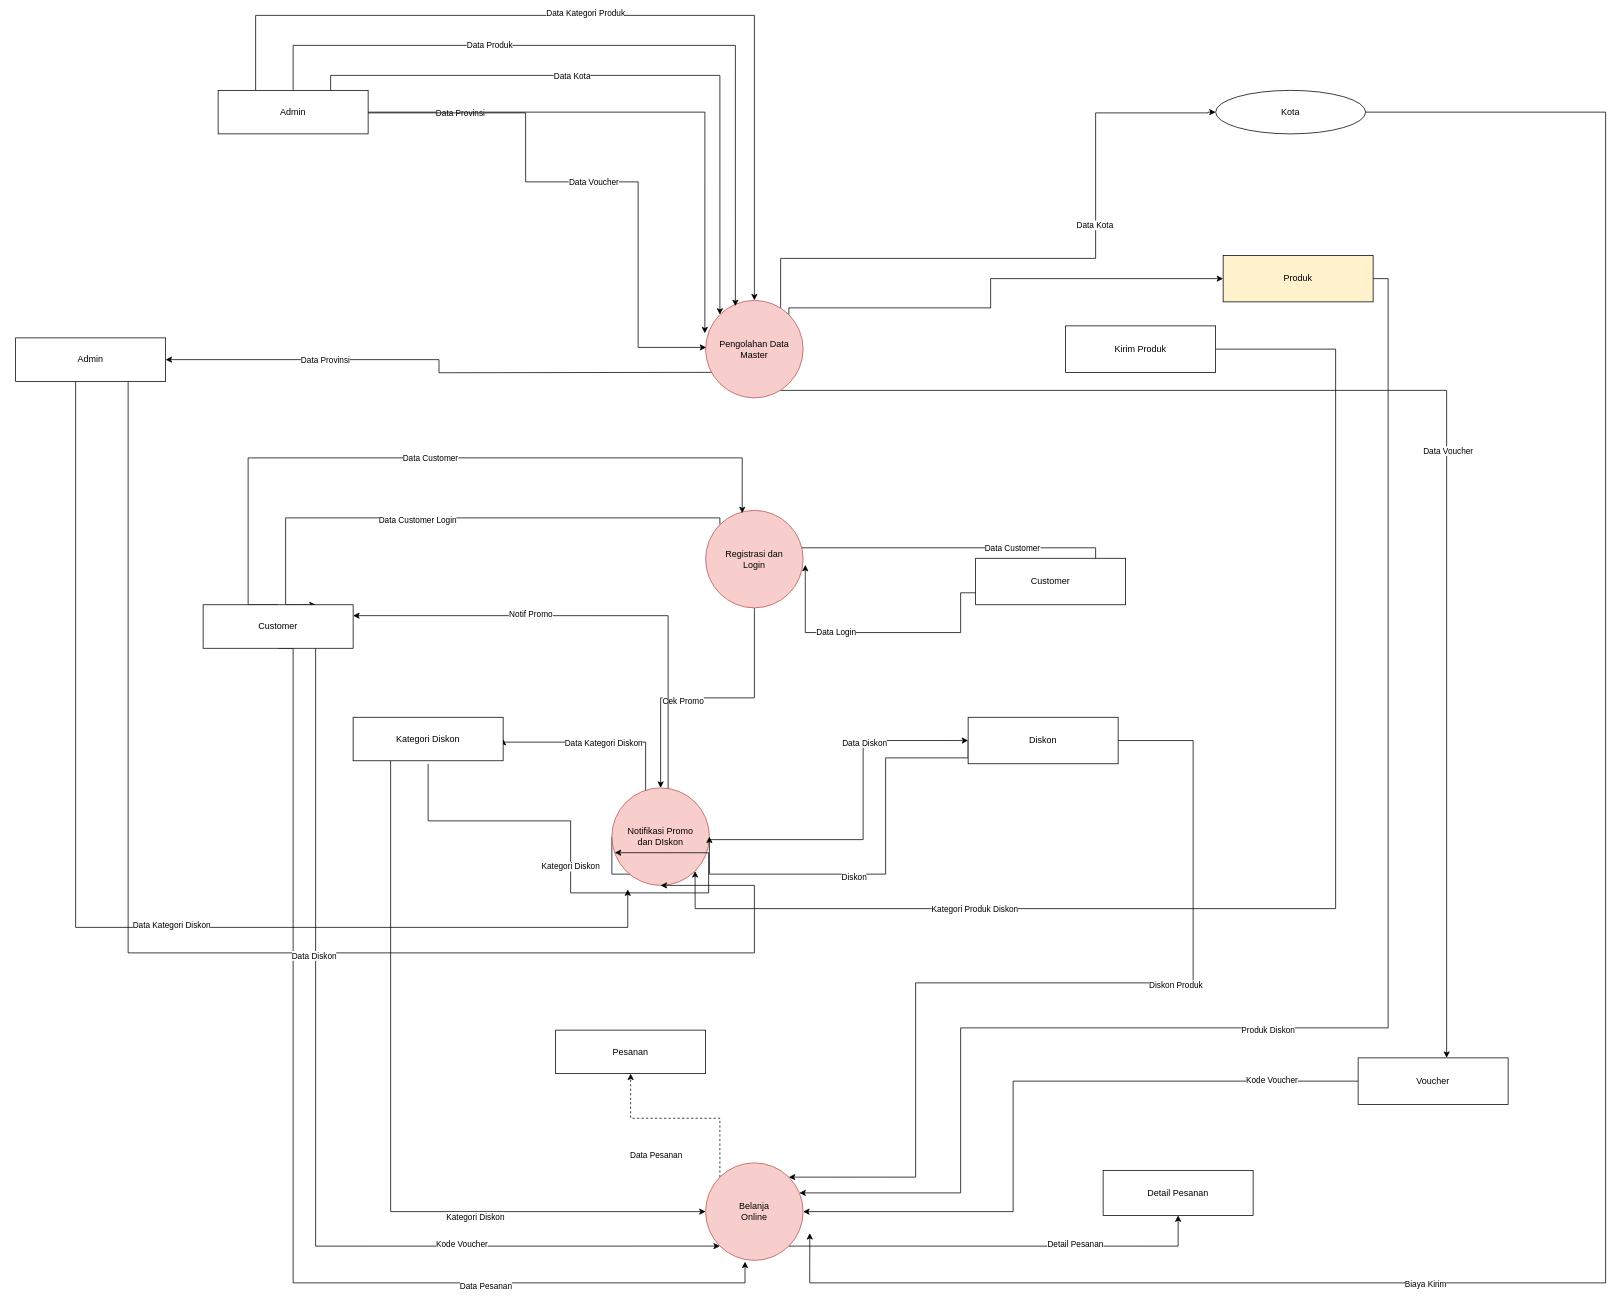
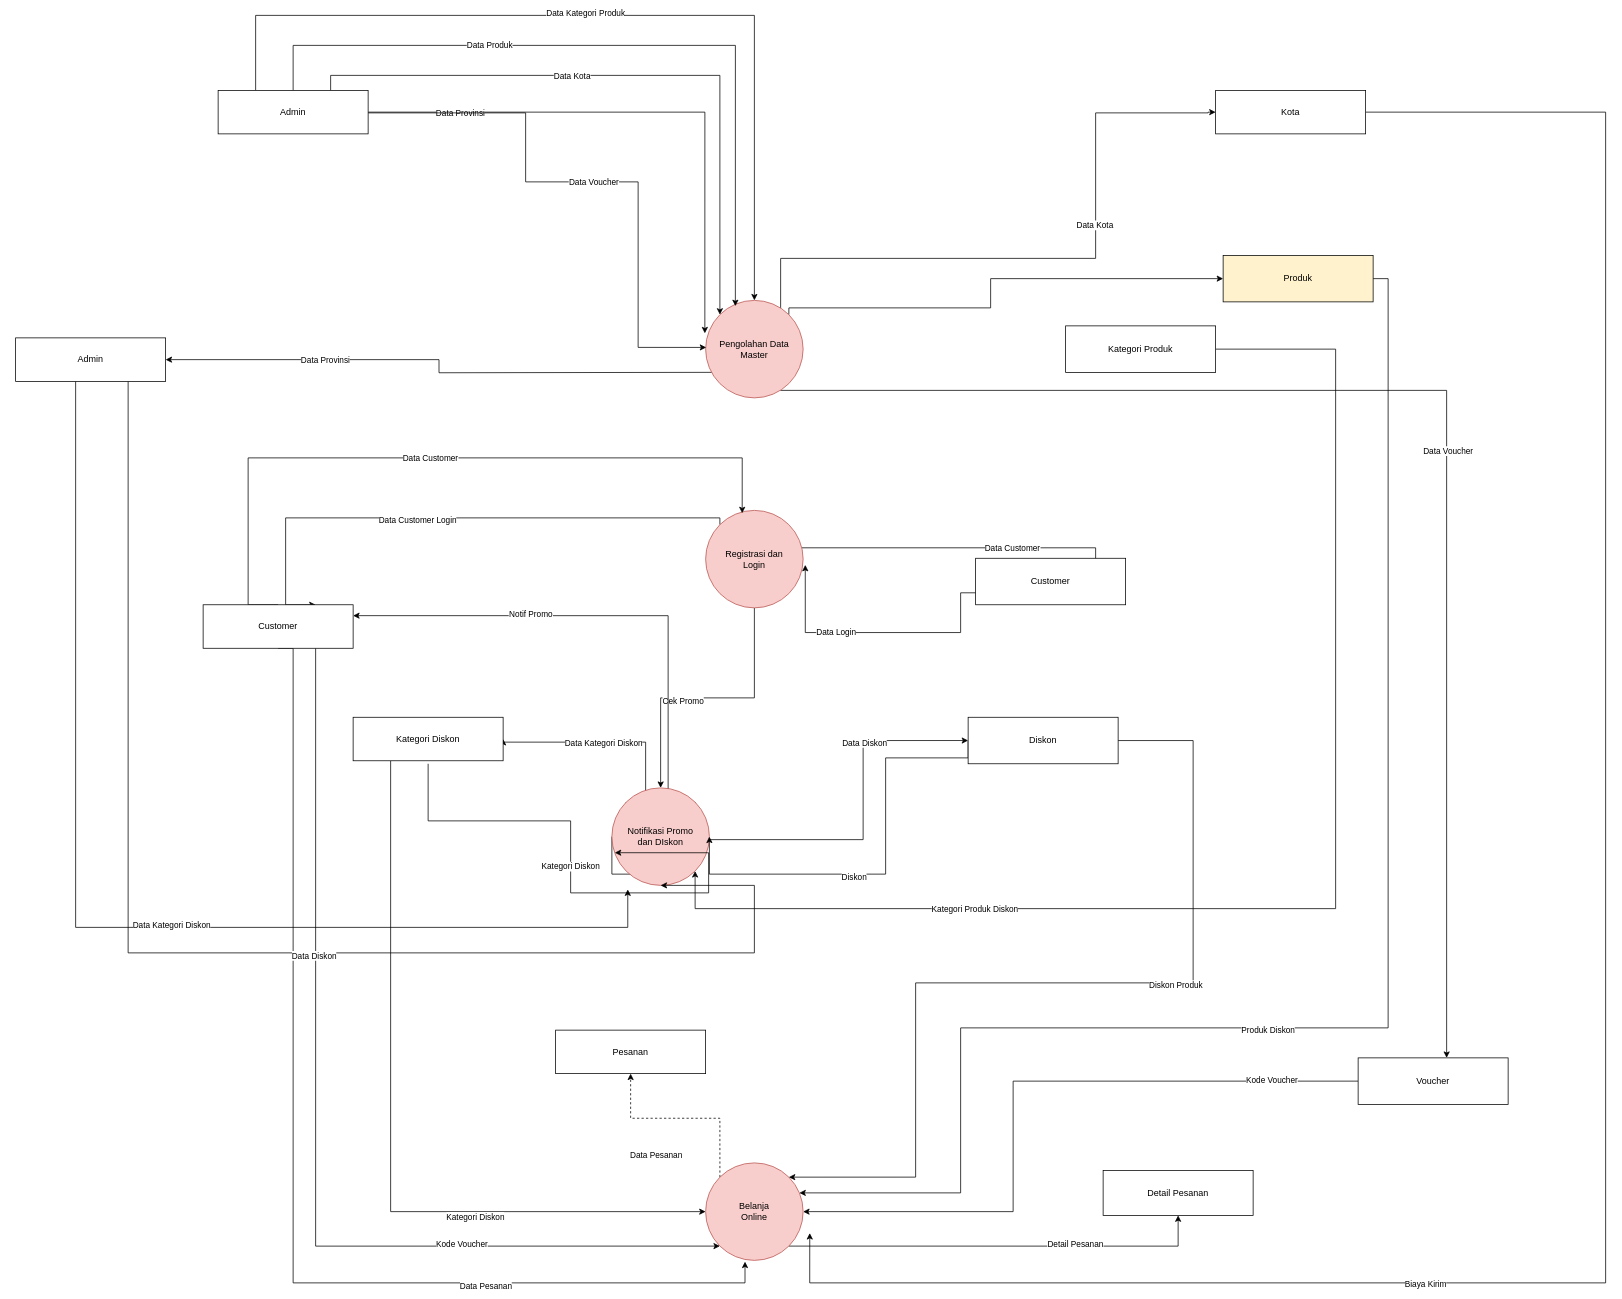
(1290, 112) -> (1290, 112)
(1140, 349) -> (1140, 349)
